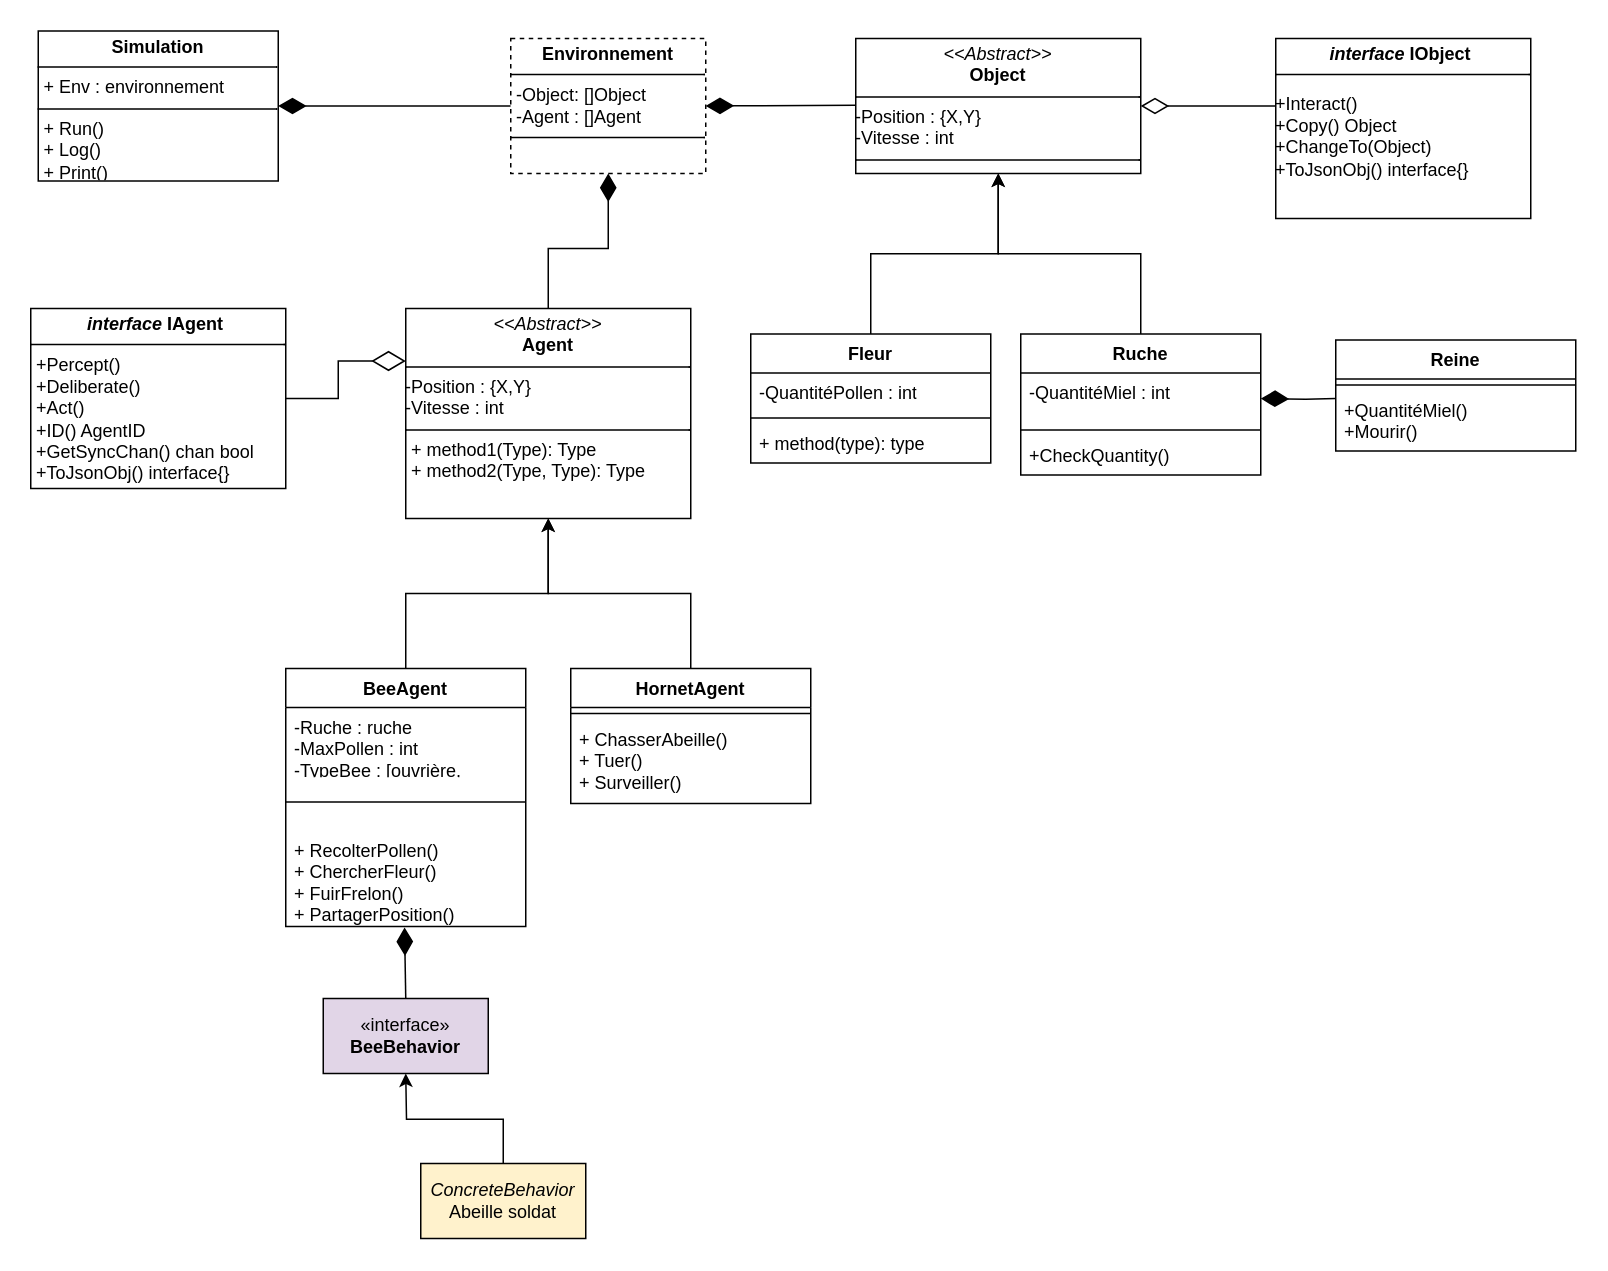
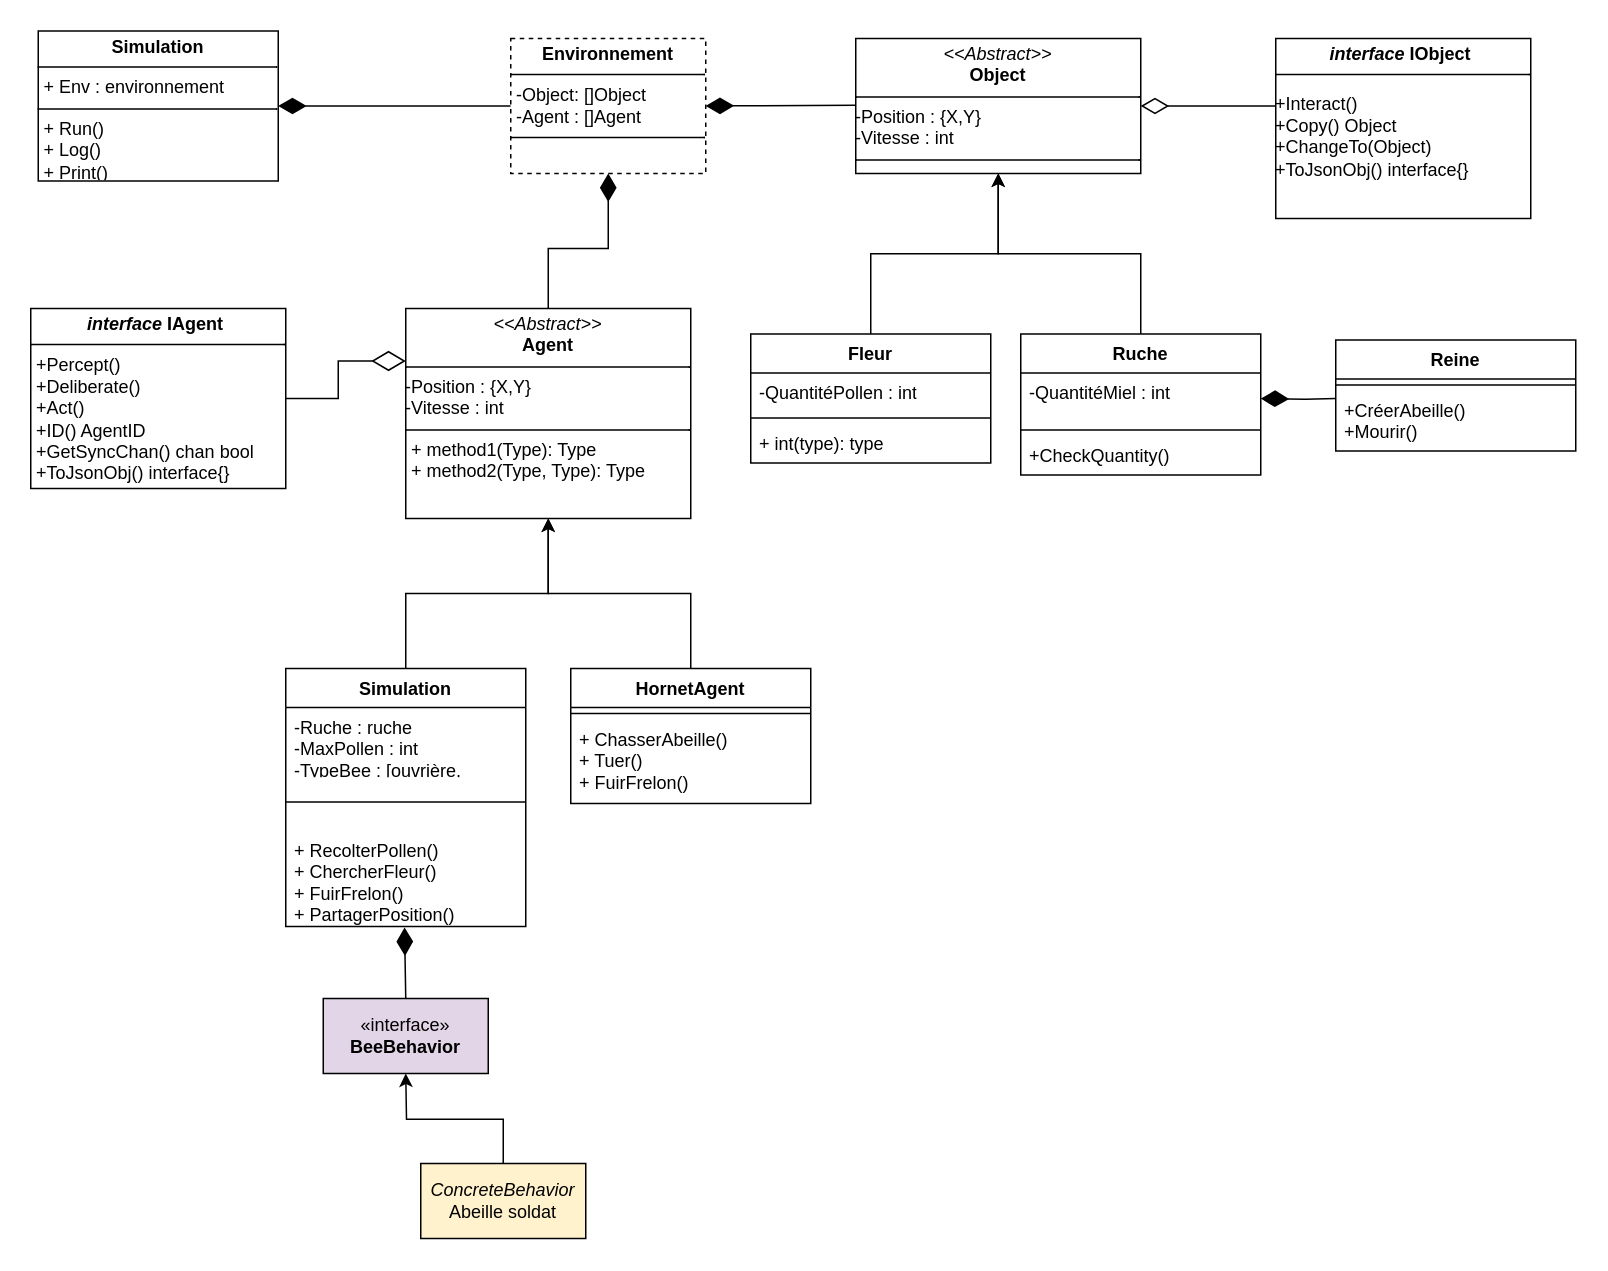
(1413, 423) -> (1413, 423)
(854, 445) -> (836, 445)
(406, 690) -> (406, 690)
(661, 762) -> (661, 762)
